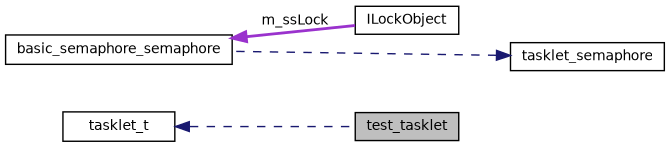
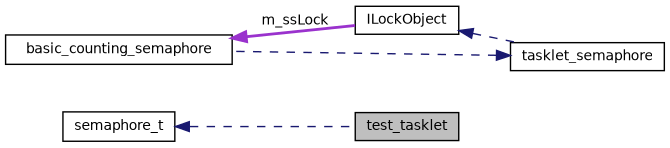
none -> (497, 38)
(119, 50) -> (119, 50)
(119, 127) -> (119, 127)
